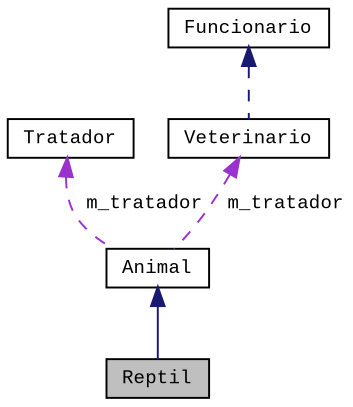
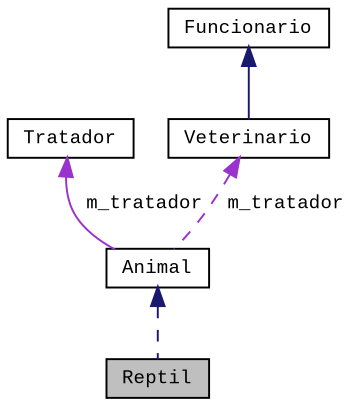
(249, 93) -> (249, 93)
(79, 221) -> (79, 221)
(158, 333) -> (158, 333)
